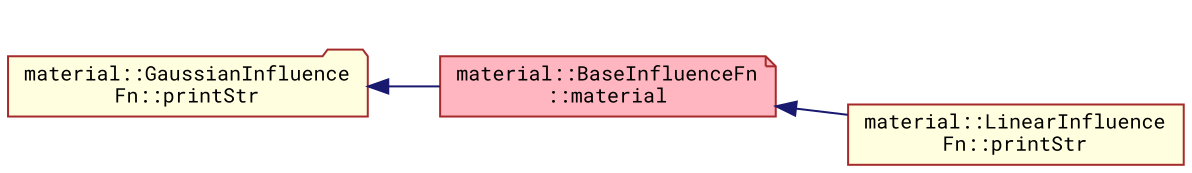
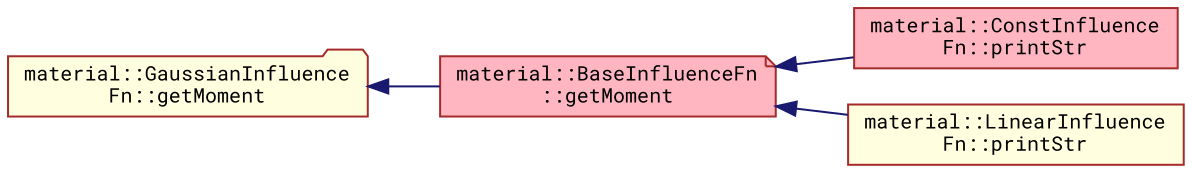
none -> (1016, 38)
(188, 86) -> (188, 86)
(608, 86) -> (608, 86)
